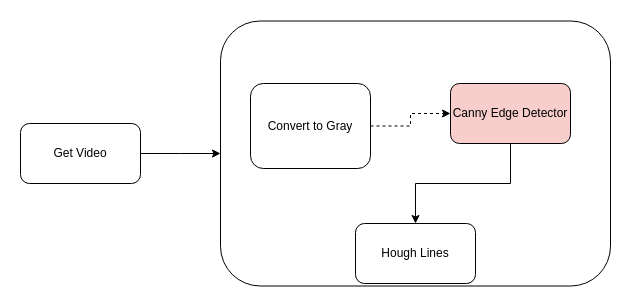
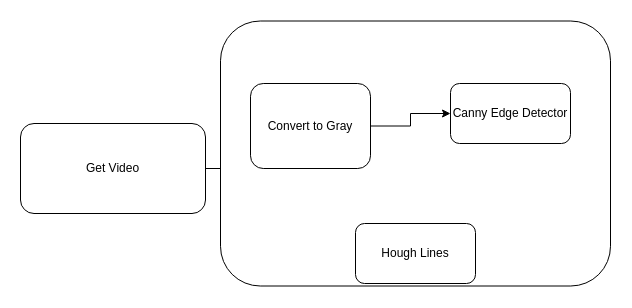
(511, 114) -> (511, 114)
(411, 124) -> (411, 124)
(81, 154) -> (113, 169)
(467, 184) -> none
